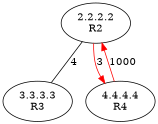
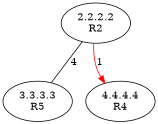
(100, 62) -> (100, 62)
(109, 66) -> none
(38, 101) -> (38, 101)
